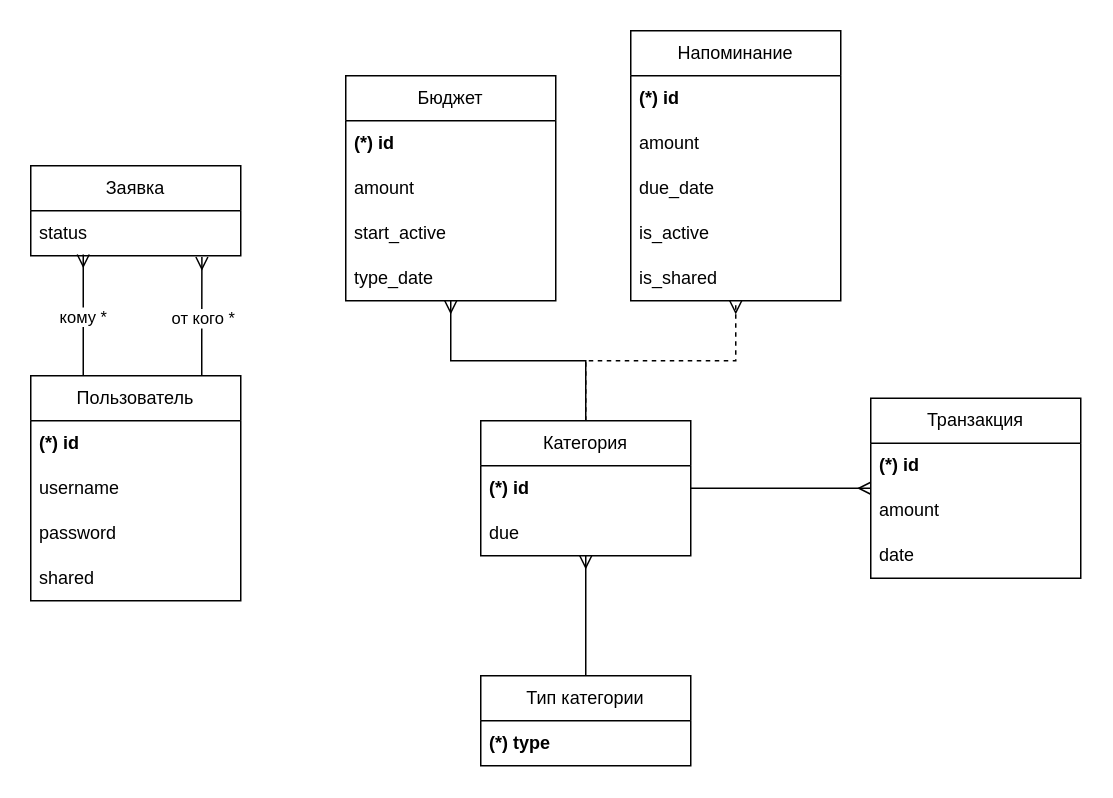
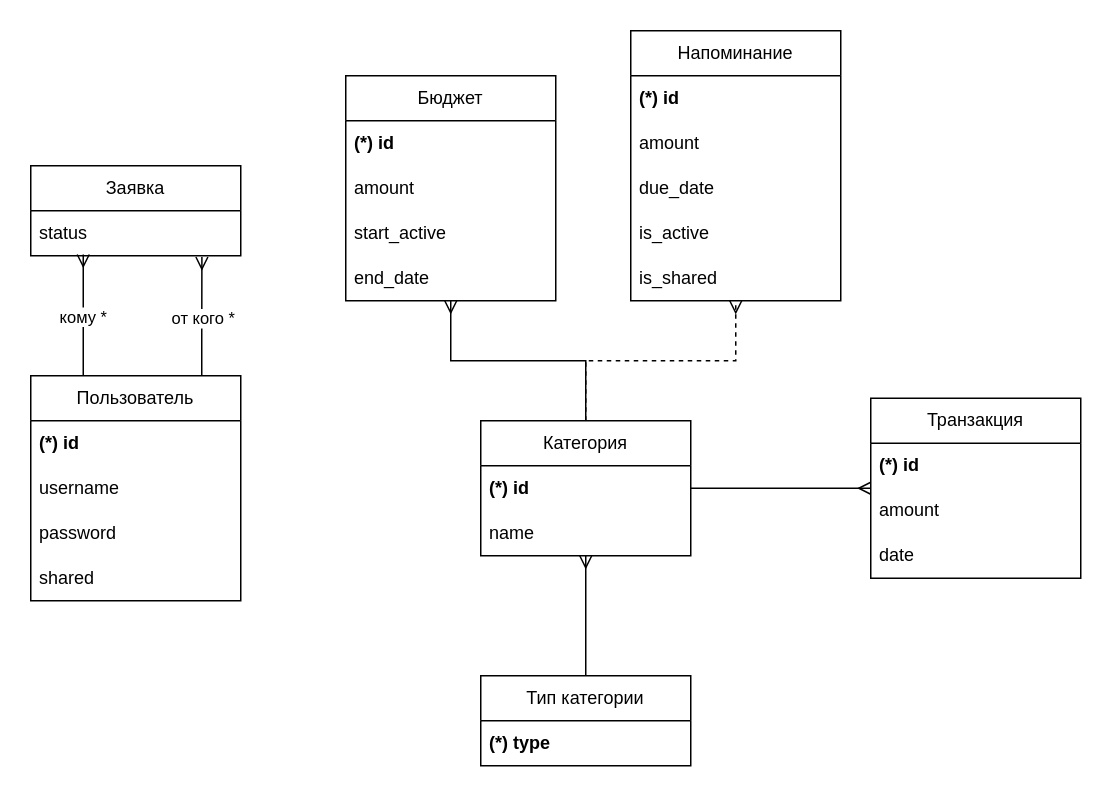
(400, 278) -> (395, 278)
(505, 533) -> (510, 533)
